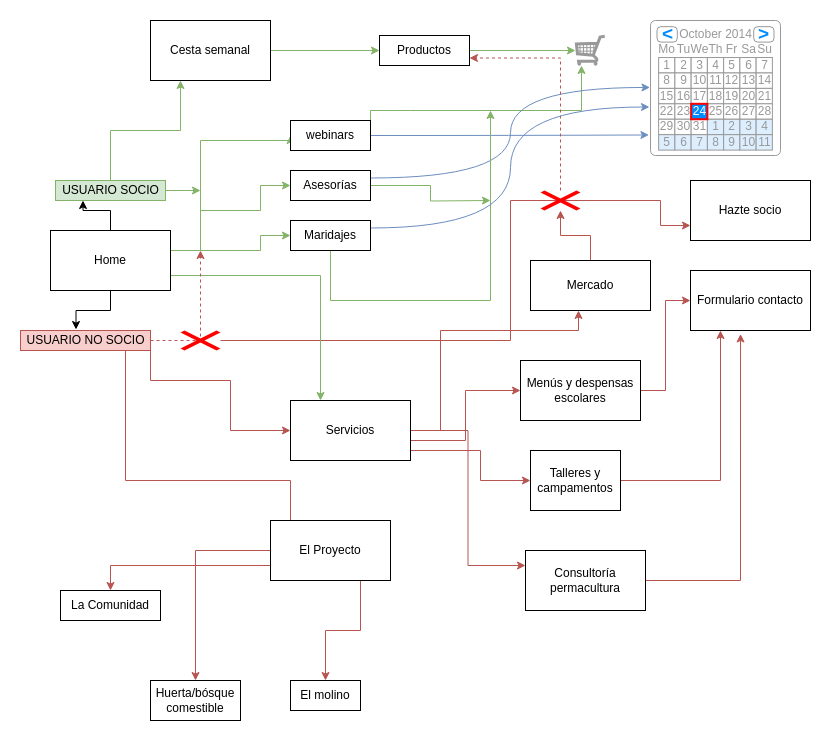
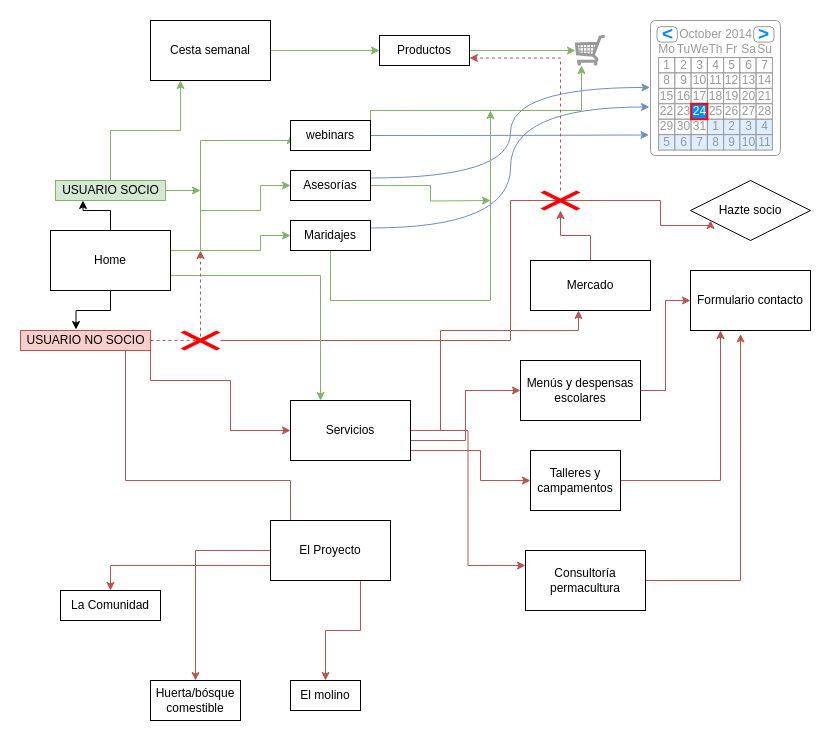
(751, 211) -> (751, 211)
